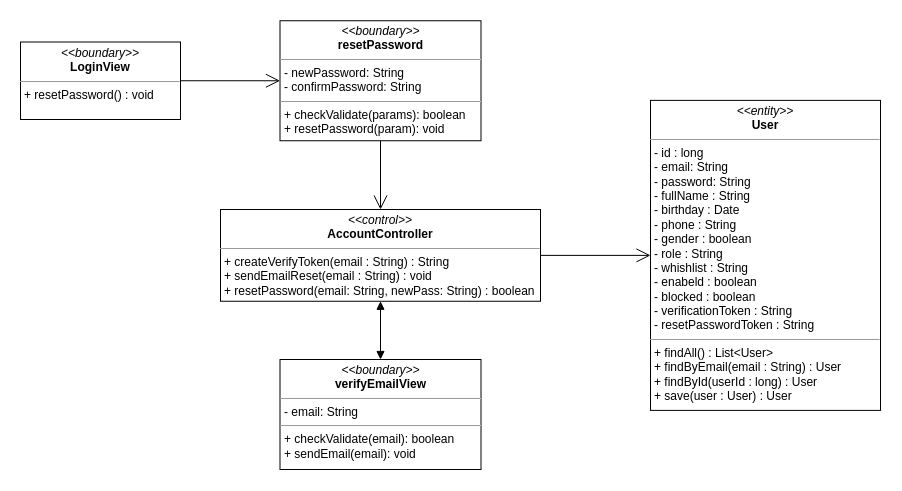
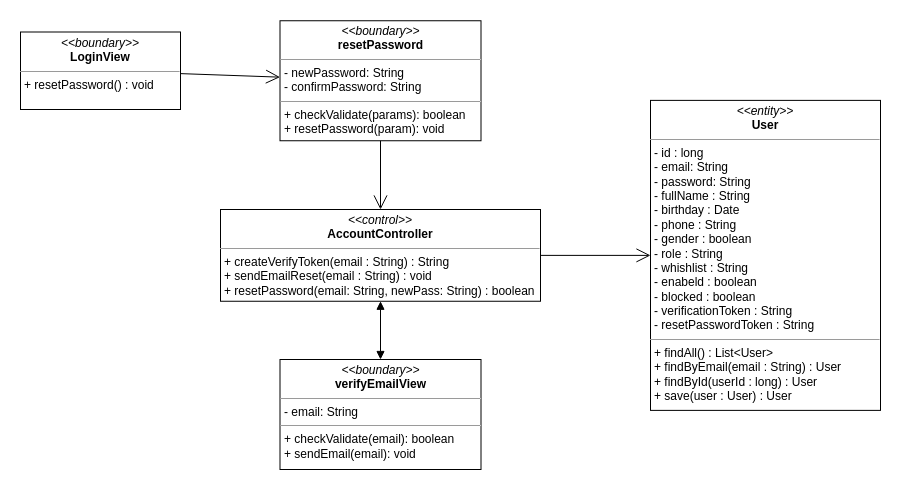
(101, 81) -> (101, 71)
